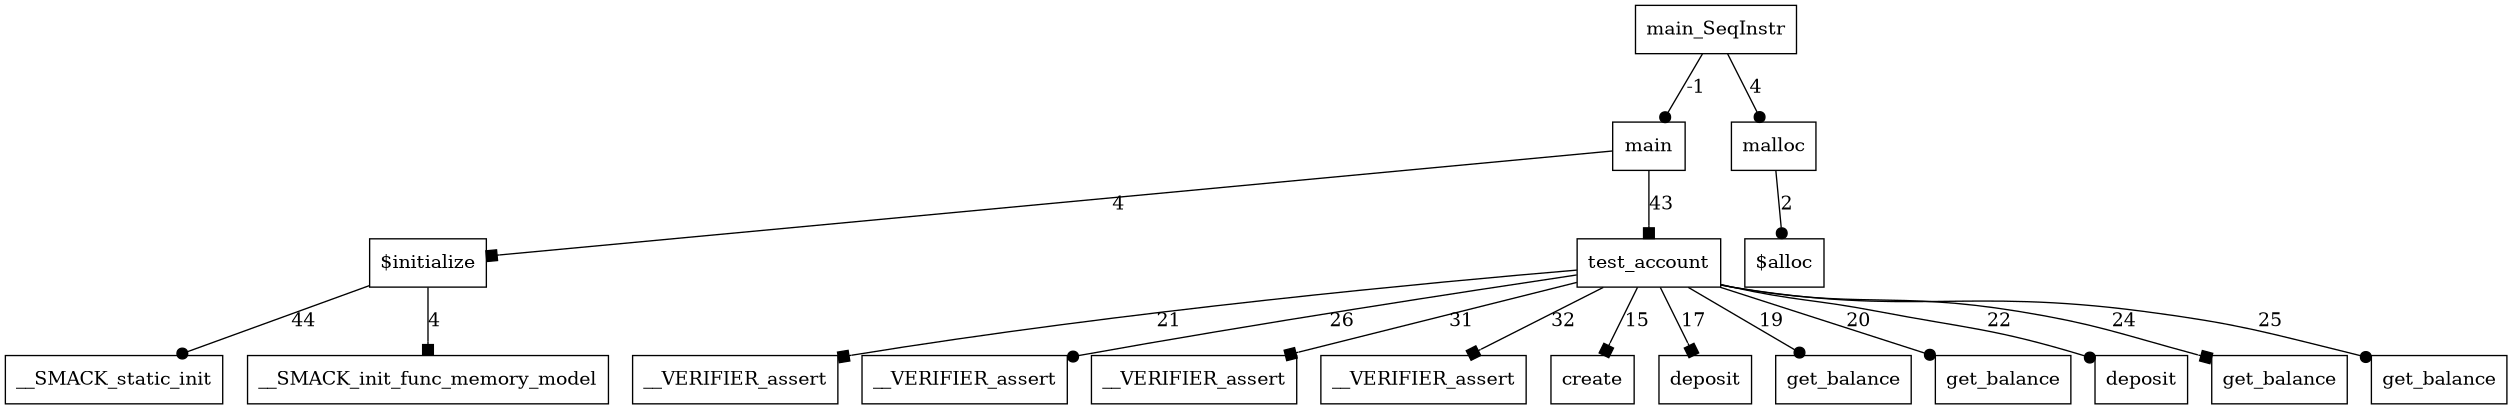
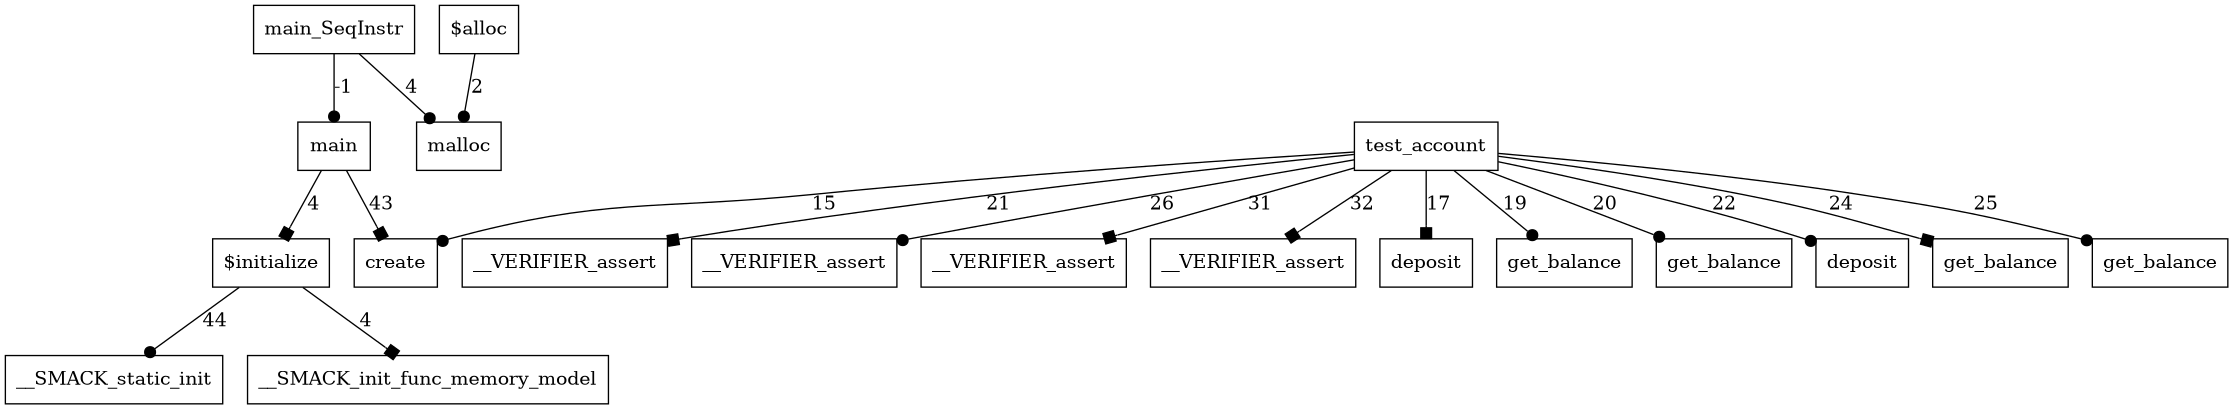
(1649, 198) -> (362, 199)
(1779, 199) -> (470, 82)
(1624, 315) -> (900, 186)
